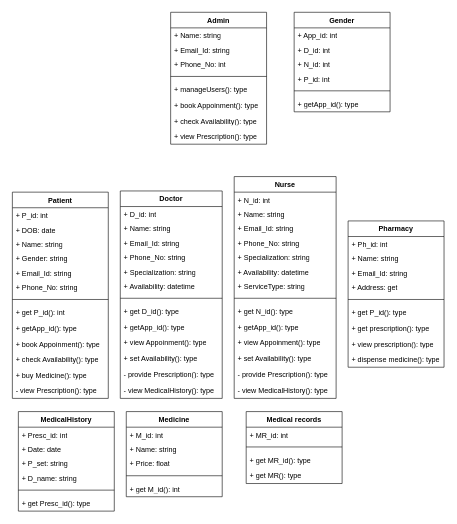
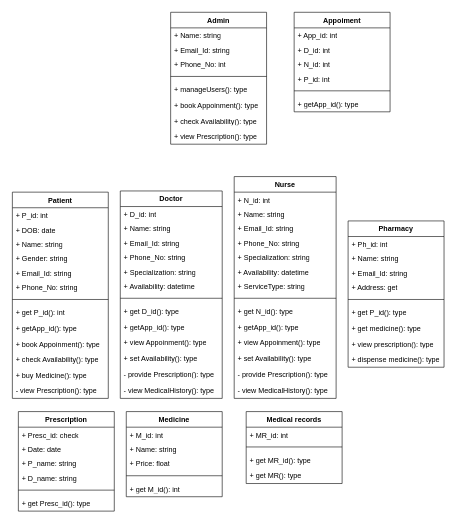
(342, 21) -> (342, 21)
(397, 334) -> (391, 329)
(66, 420) -> (66, 420)
(47, 436) -> (52, 436)
(48, 465) -> (50, 465)
